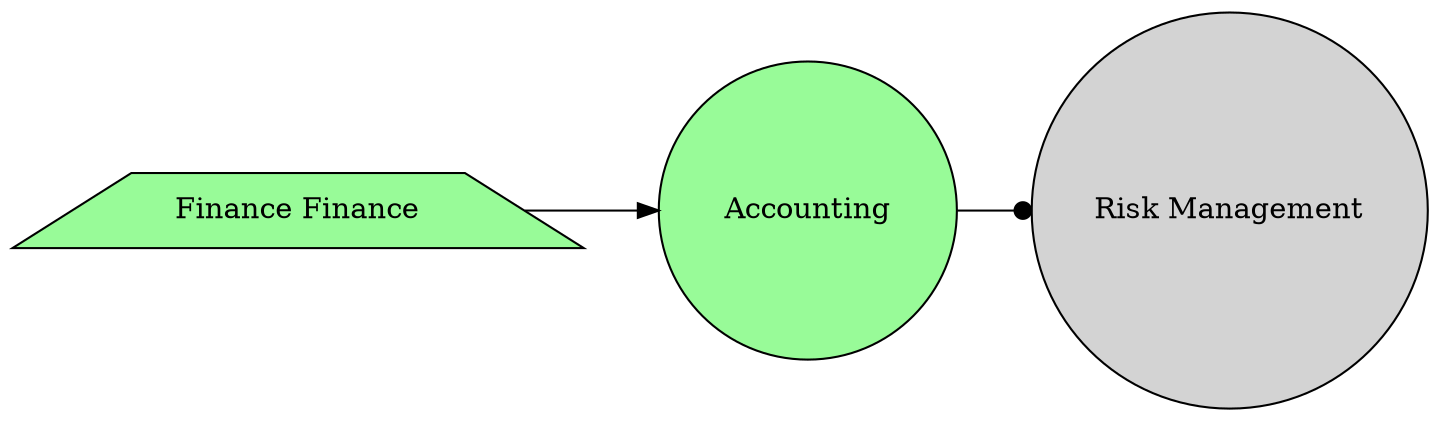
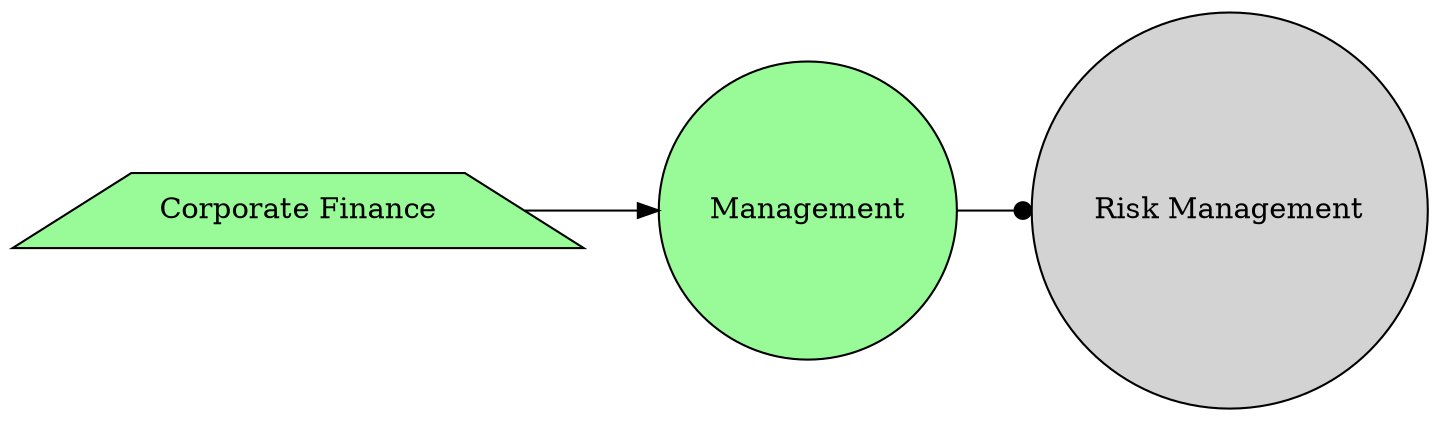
(298, 211) -> (298, 211)
(808, 211) -> (808, 211)
